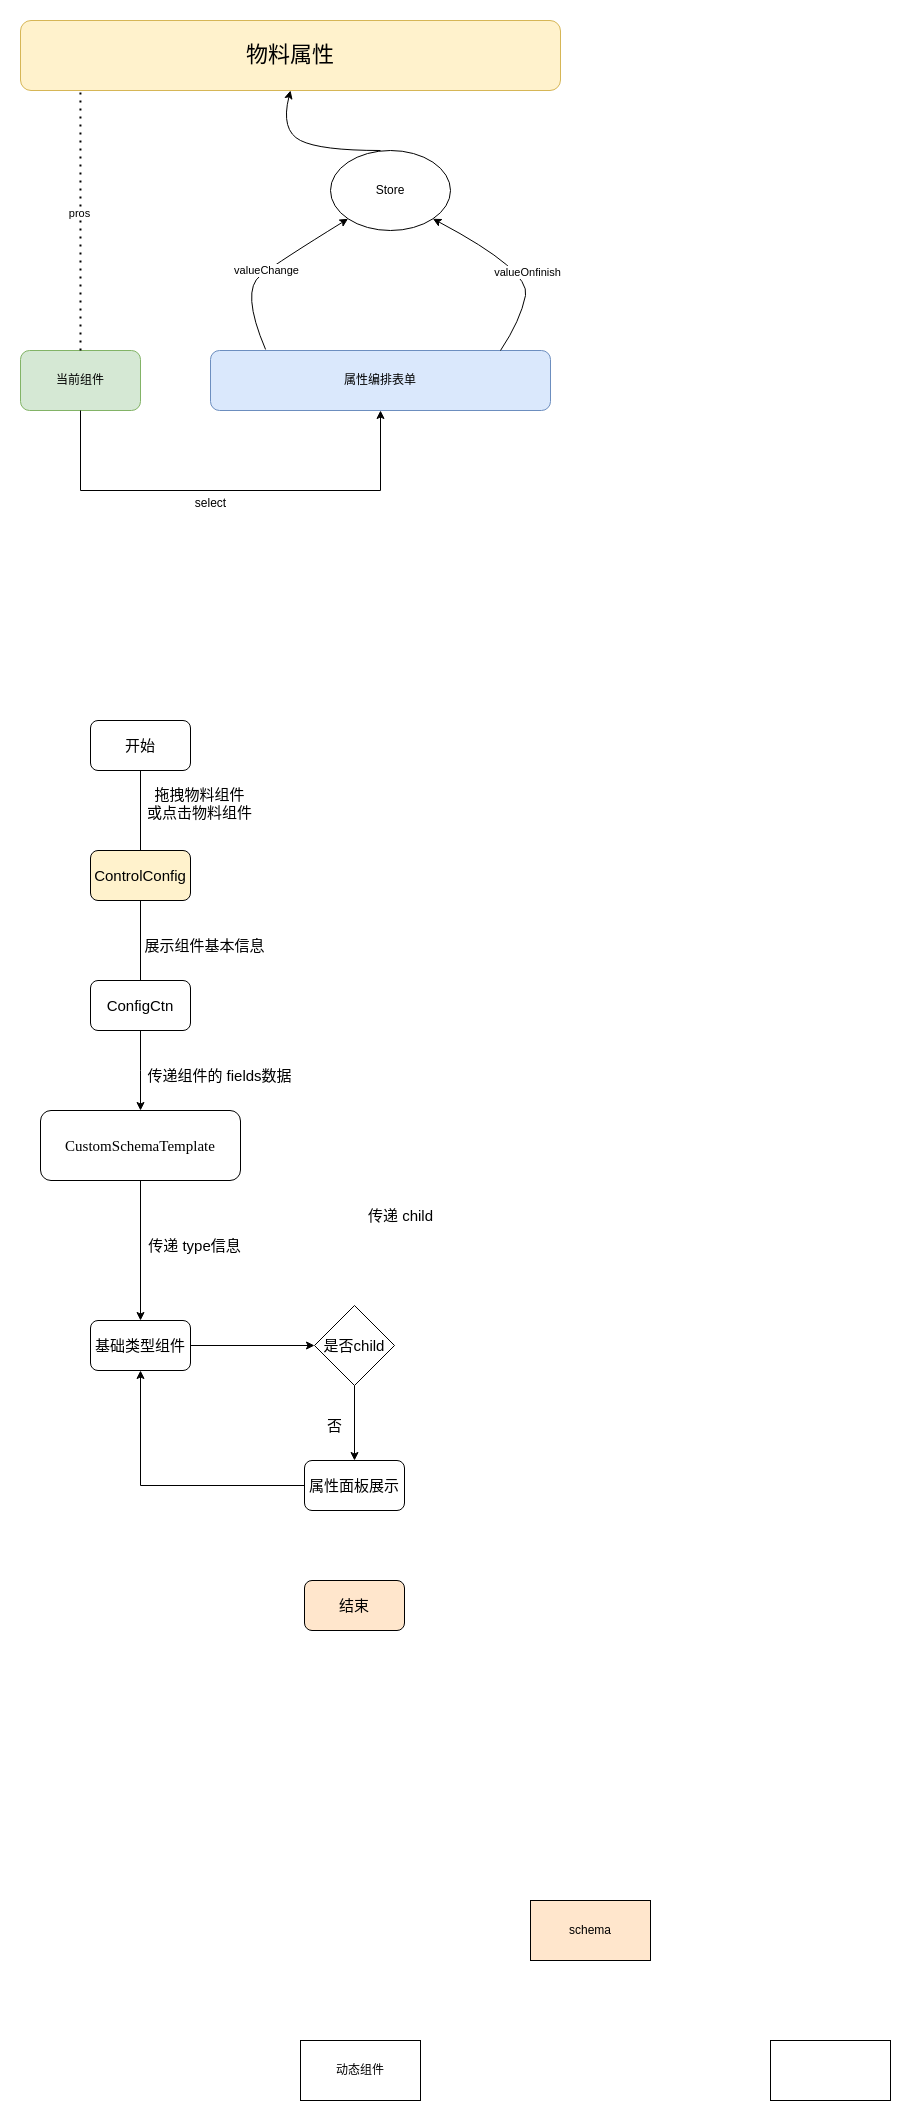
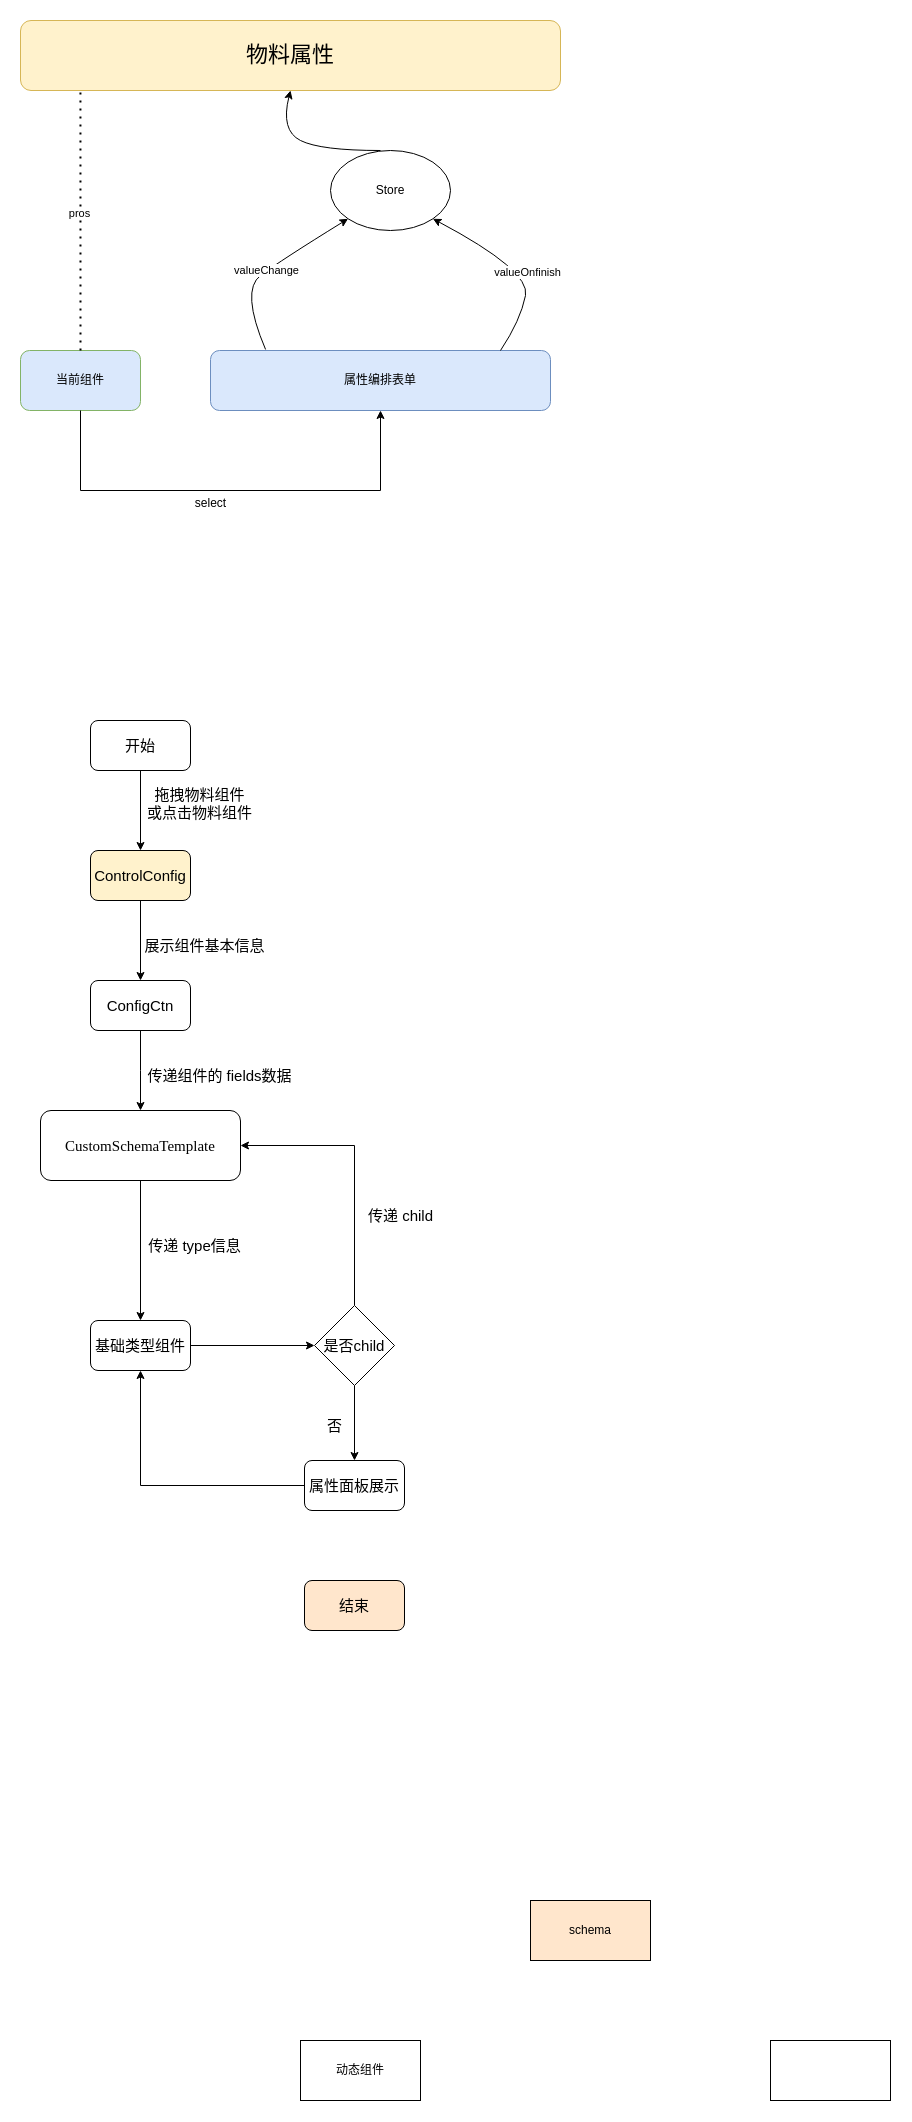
(81, 381) -> (81, 381)
(141, 845) -> (141, 842)
(141, 975) -> (141, 972)
none -> (355, 1173)
